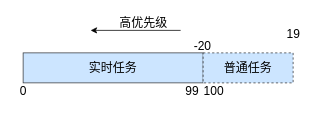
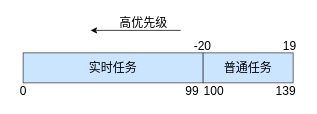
(293, 34) -> (289, 45)
(248, 68) -> (248, 68)
none -> (285, 90)
